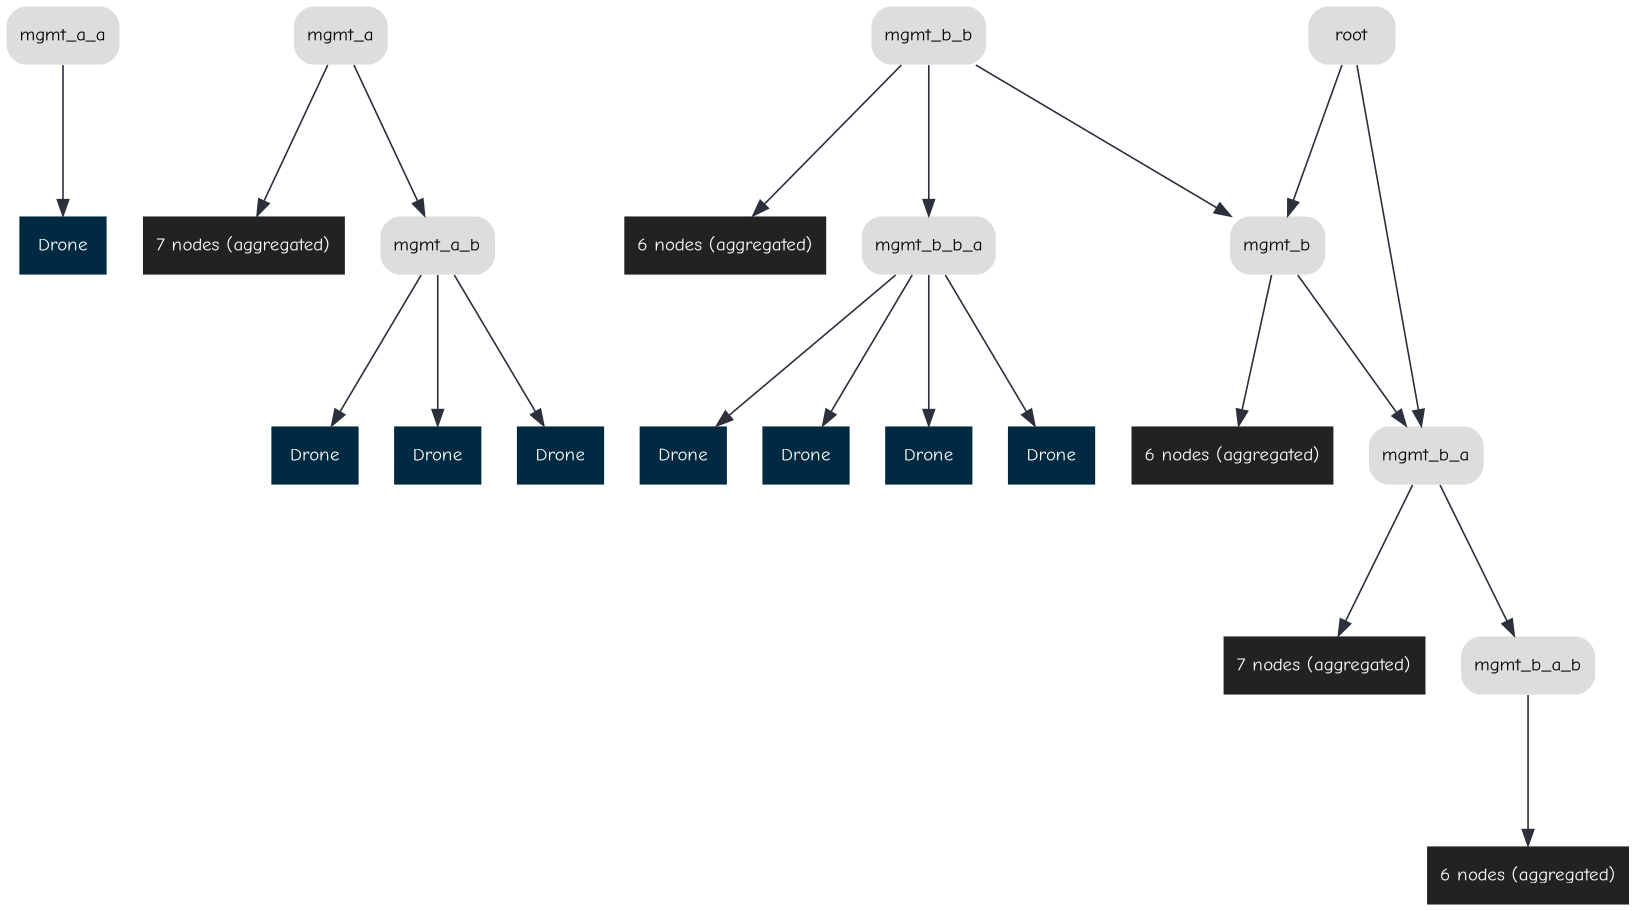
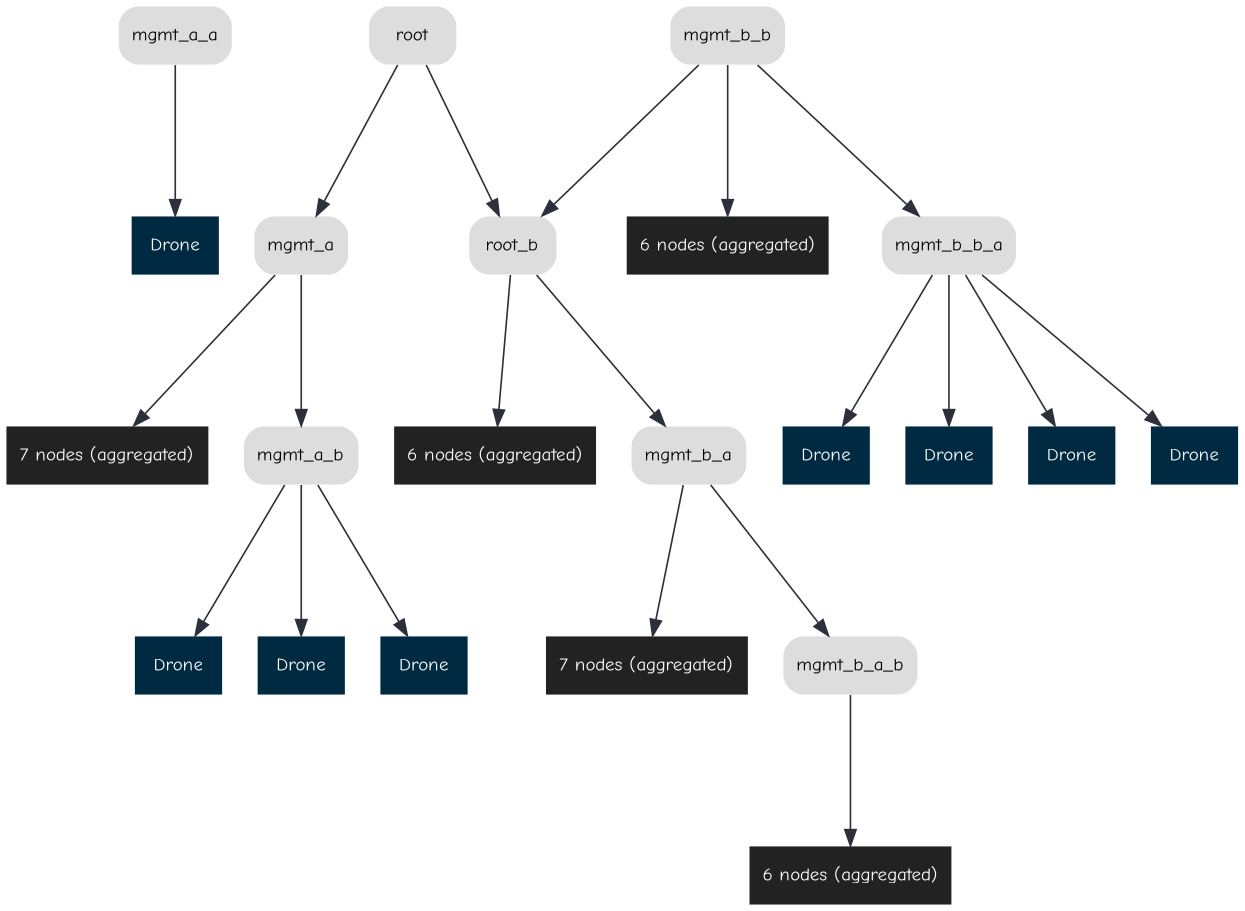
(1388, 237) -> (361, 133)
(1278, 246) -> (513, 246)
